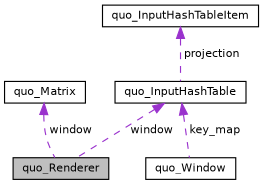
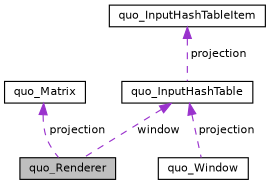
(69, 130) -> (76, 130)
(214, 130) -> (225, 130)
